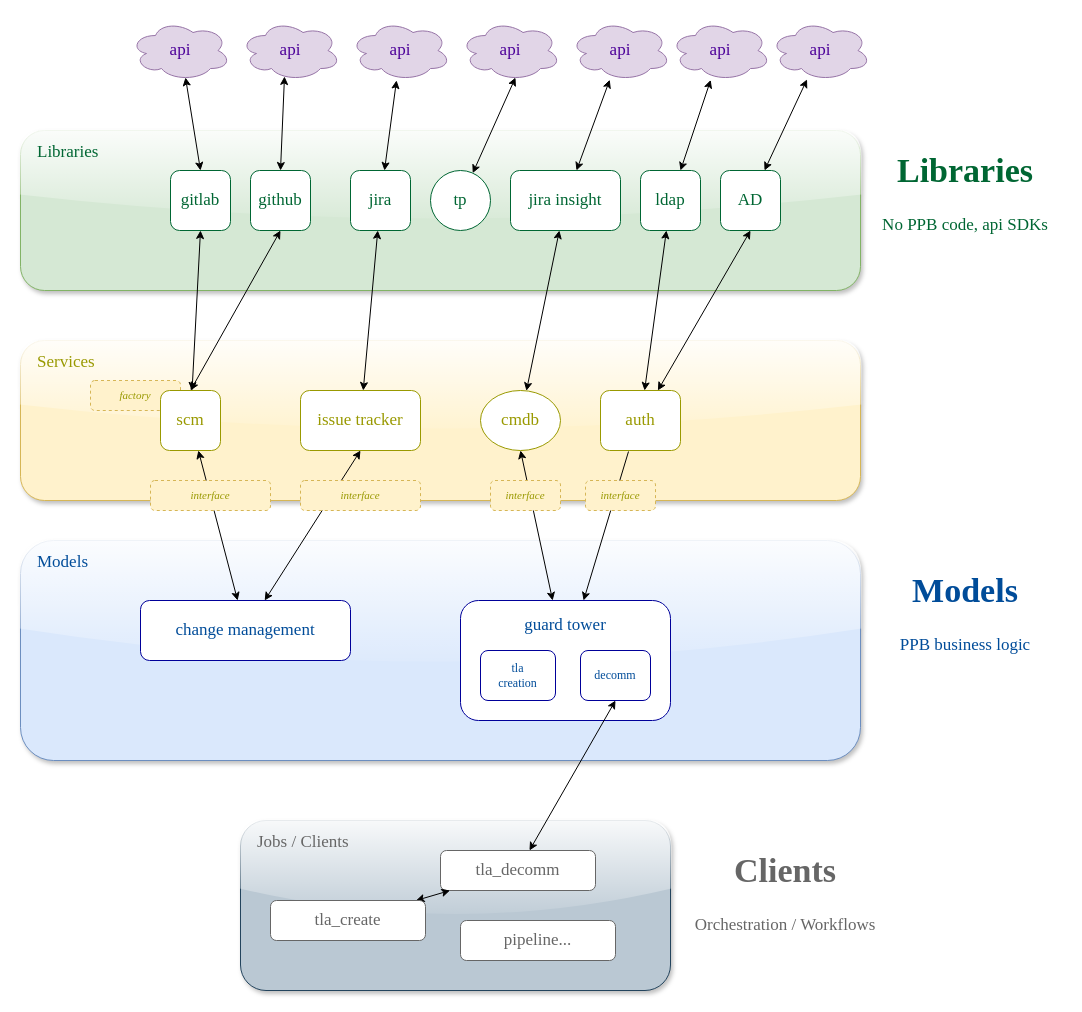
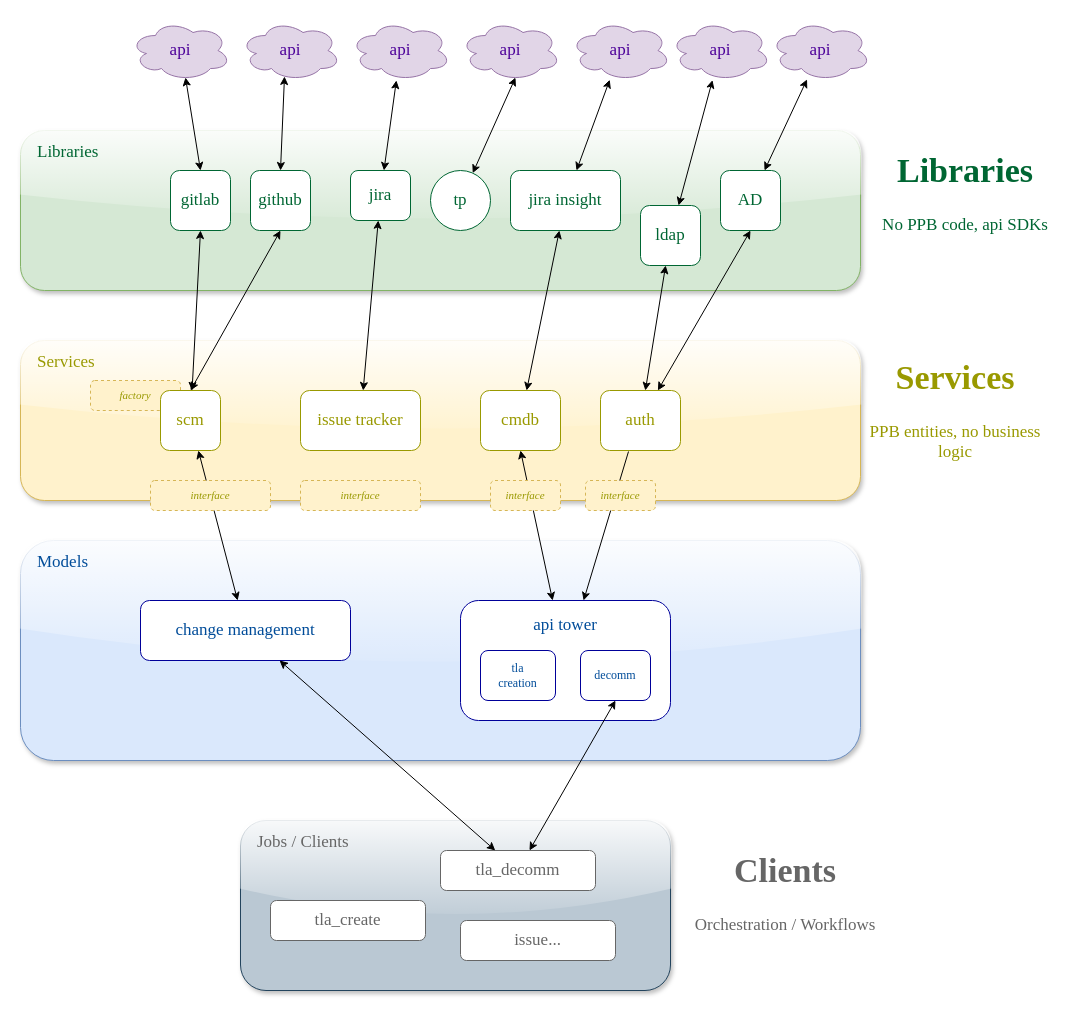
(381, 201) -> (381, 196)
(671, 201) -> (671, 236)
none -> (956, 411)
(521, 421) -> (521, 421)
(296, 552) -> none
(966, 621) -> none
(566, 626) -> (566, 626)
(433, 896) -> (387, 756)
(538, 941) -> (538, 941)
